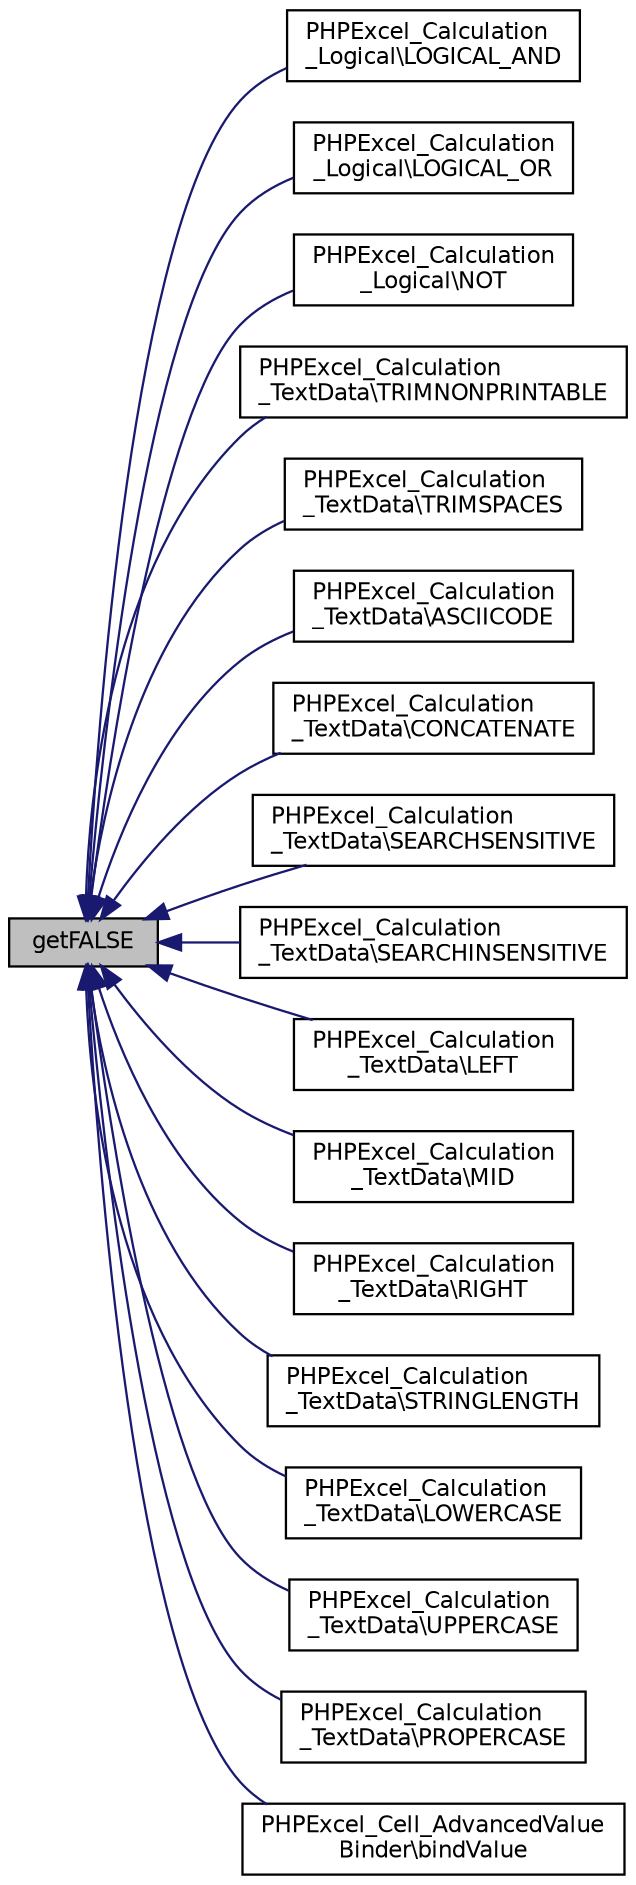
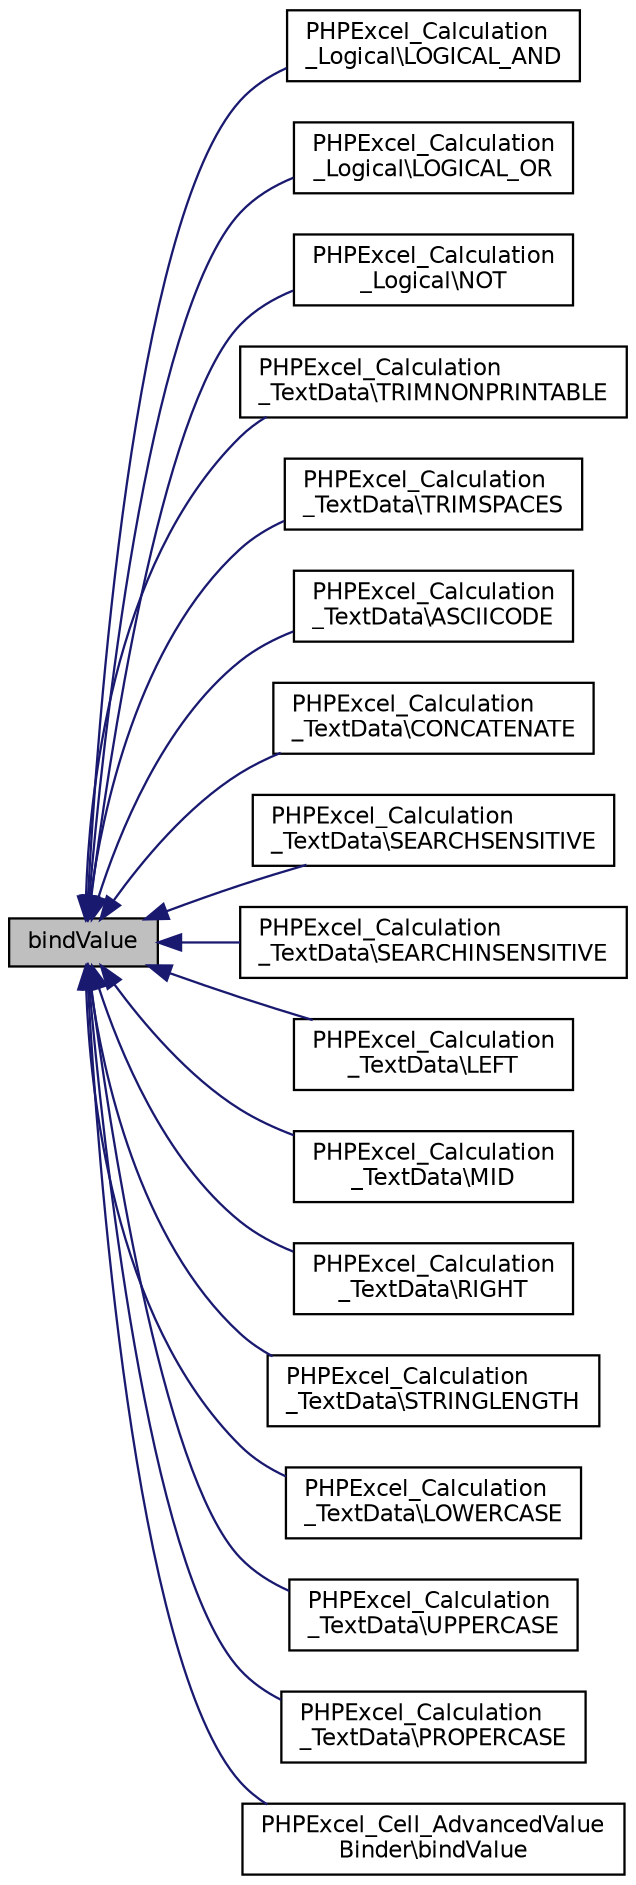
(83, 942) -> (83, 942)
